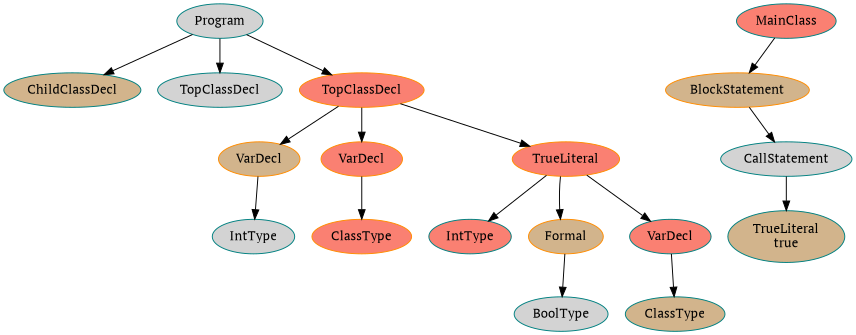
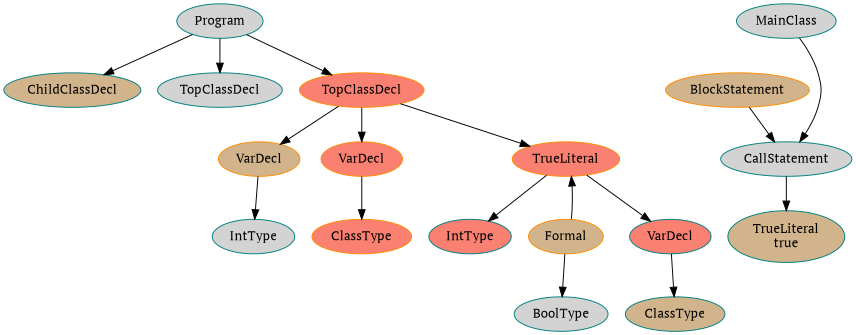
(786, 21) -> (786, 21)
(765, 51) -> (821, 85)
(559, 193) -> (572, 203)
